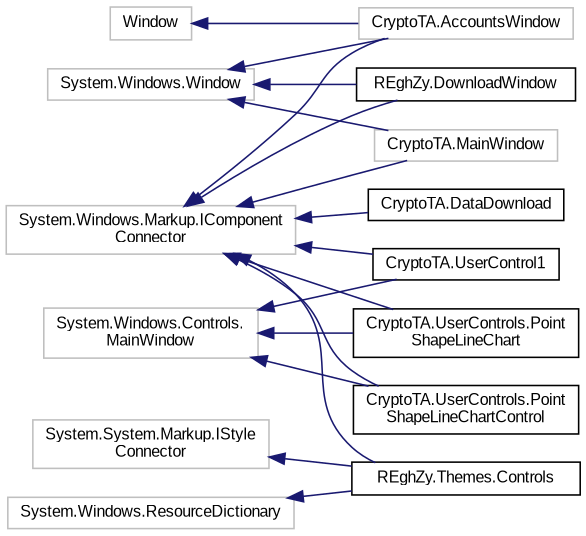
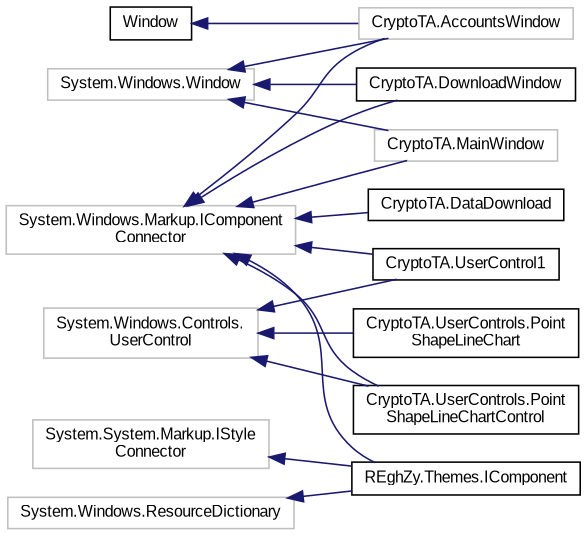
(151, 23) -> (151, 23)
(466, 84) -> (466, 84)
(316, 284) -> none
(151, 333) -> (151, 333)
(466, 479) -> (466, 479)
